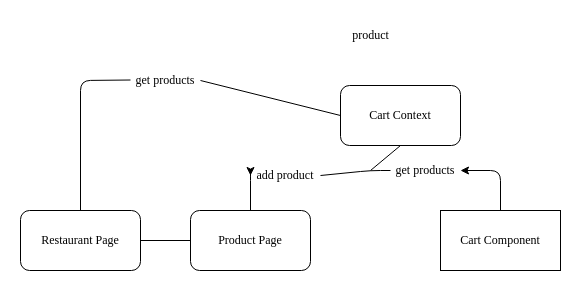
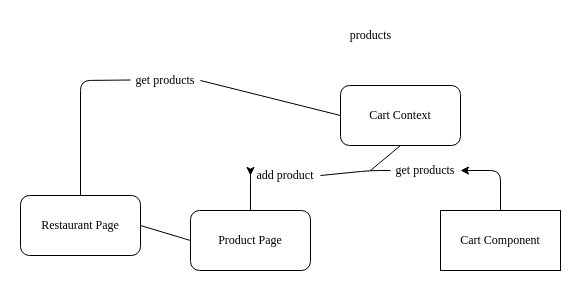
(371, 36) -> (371, 36)
(81, 241) -> (81, 226)
